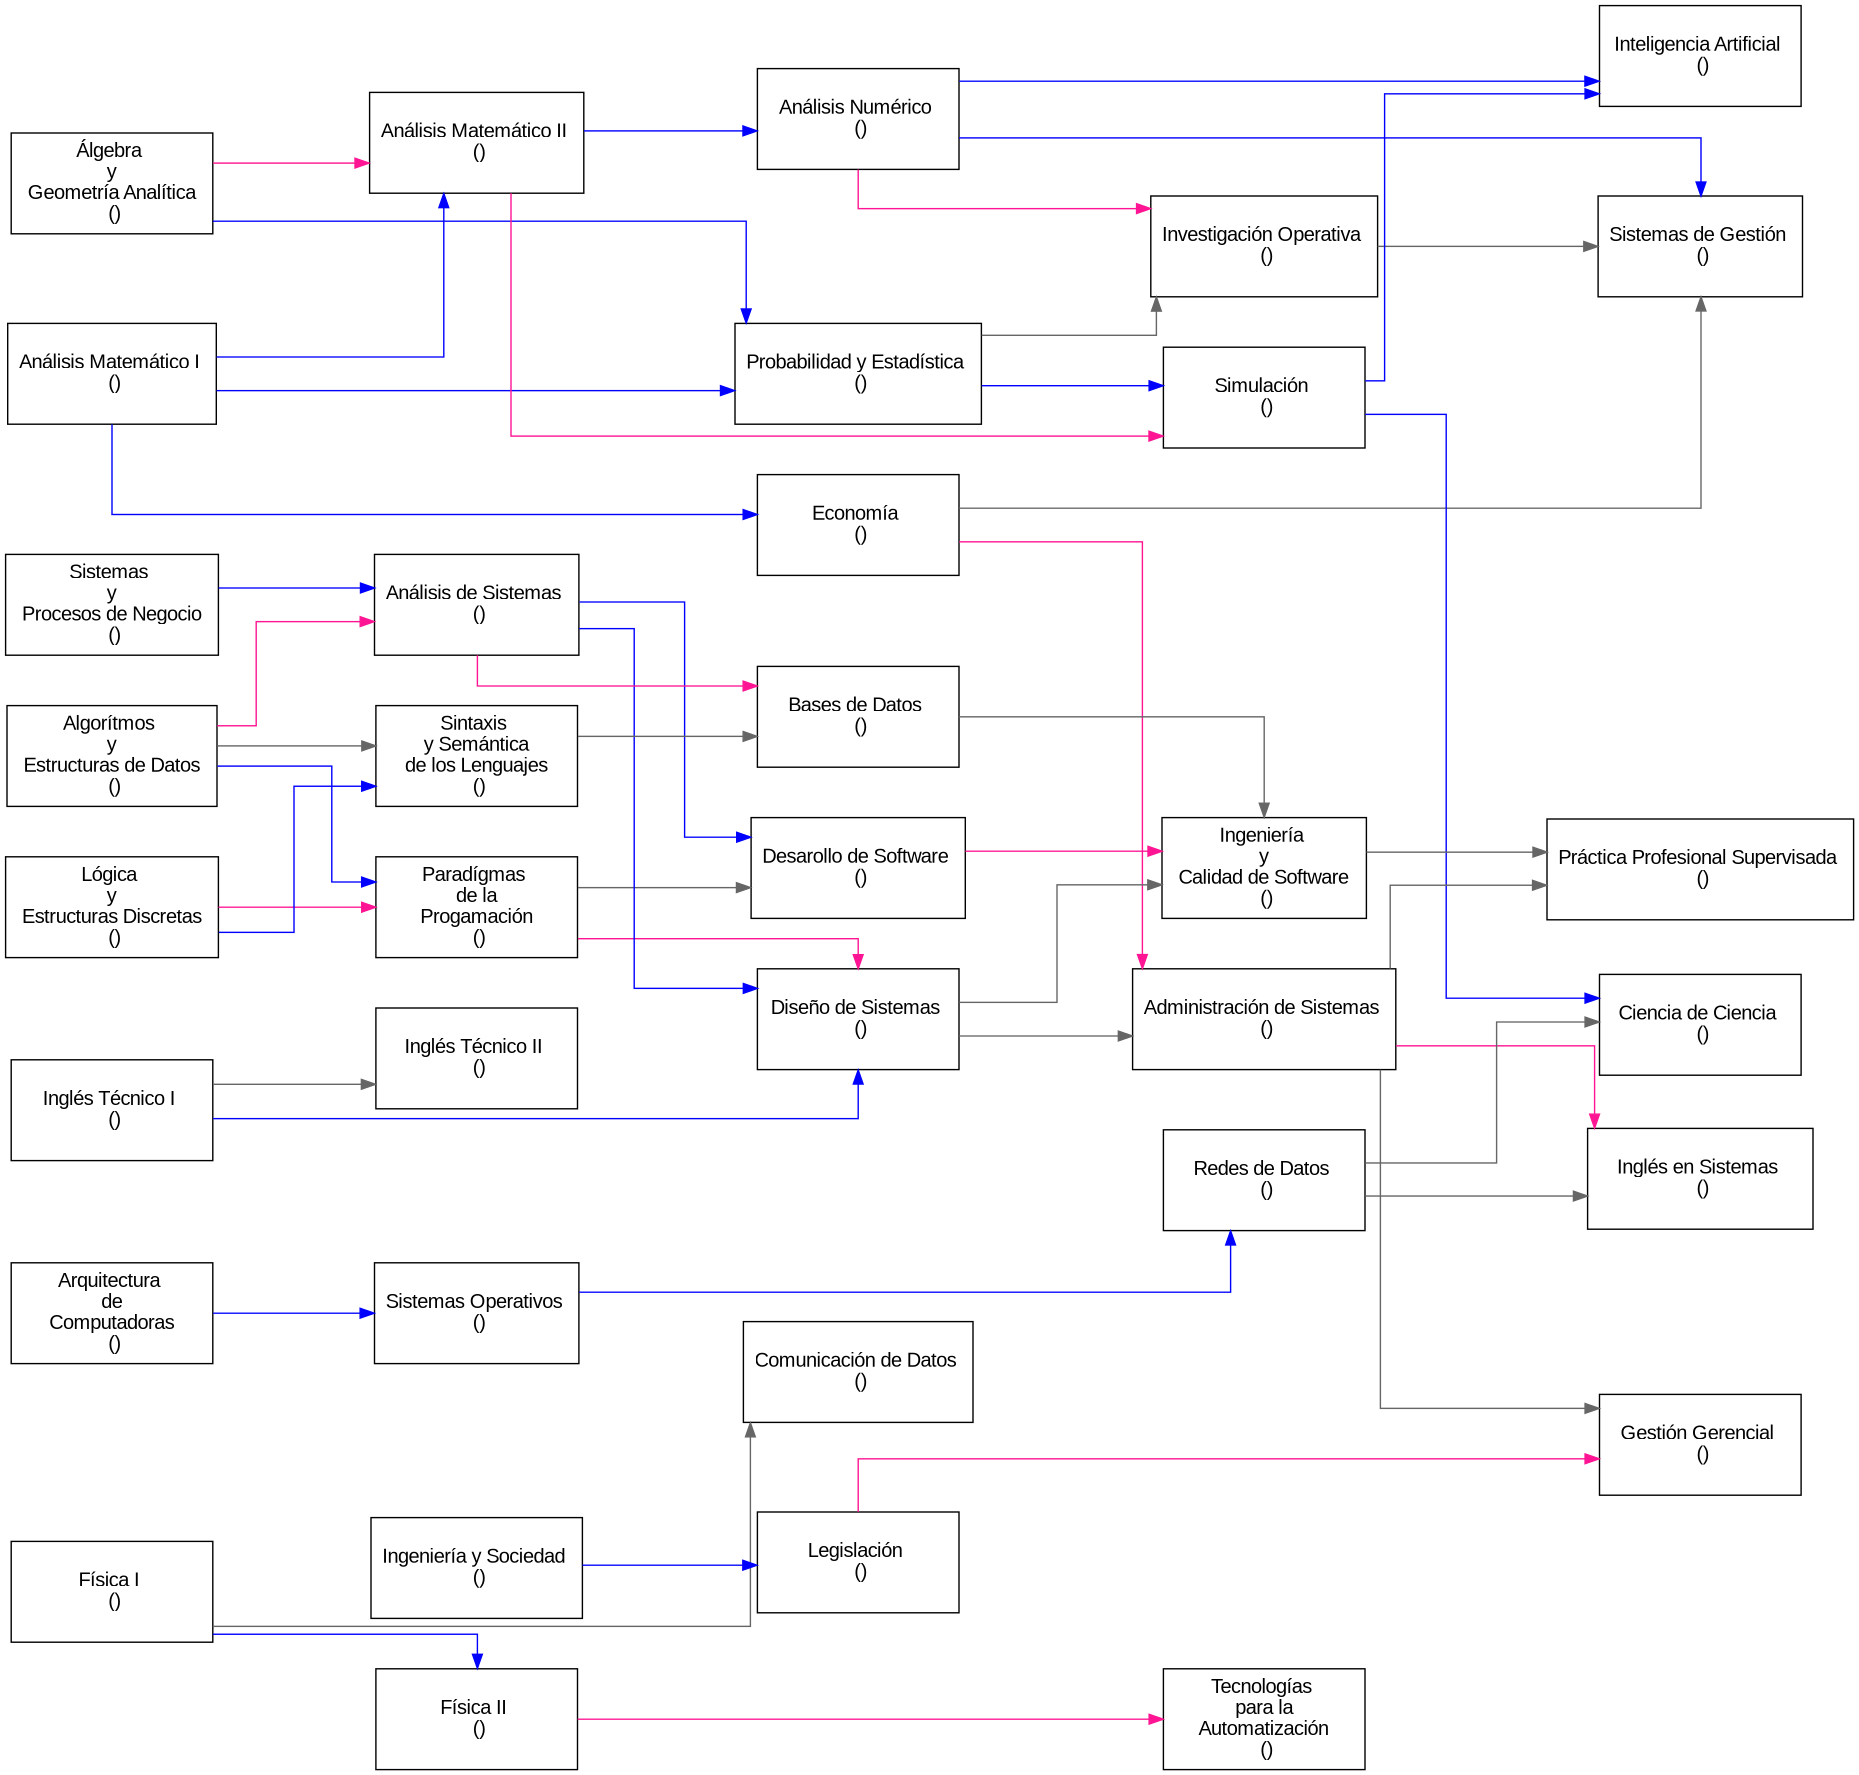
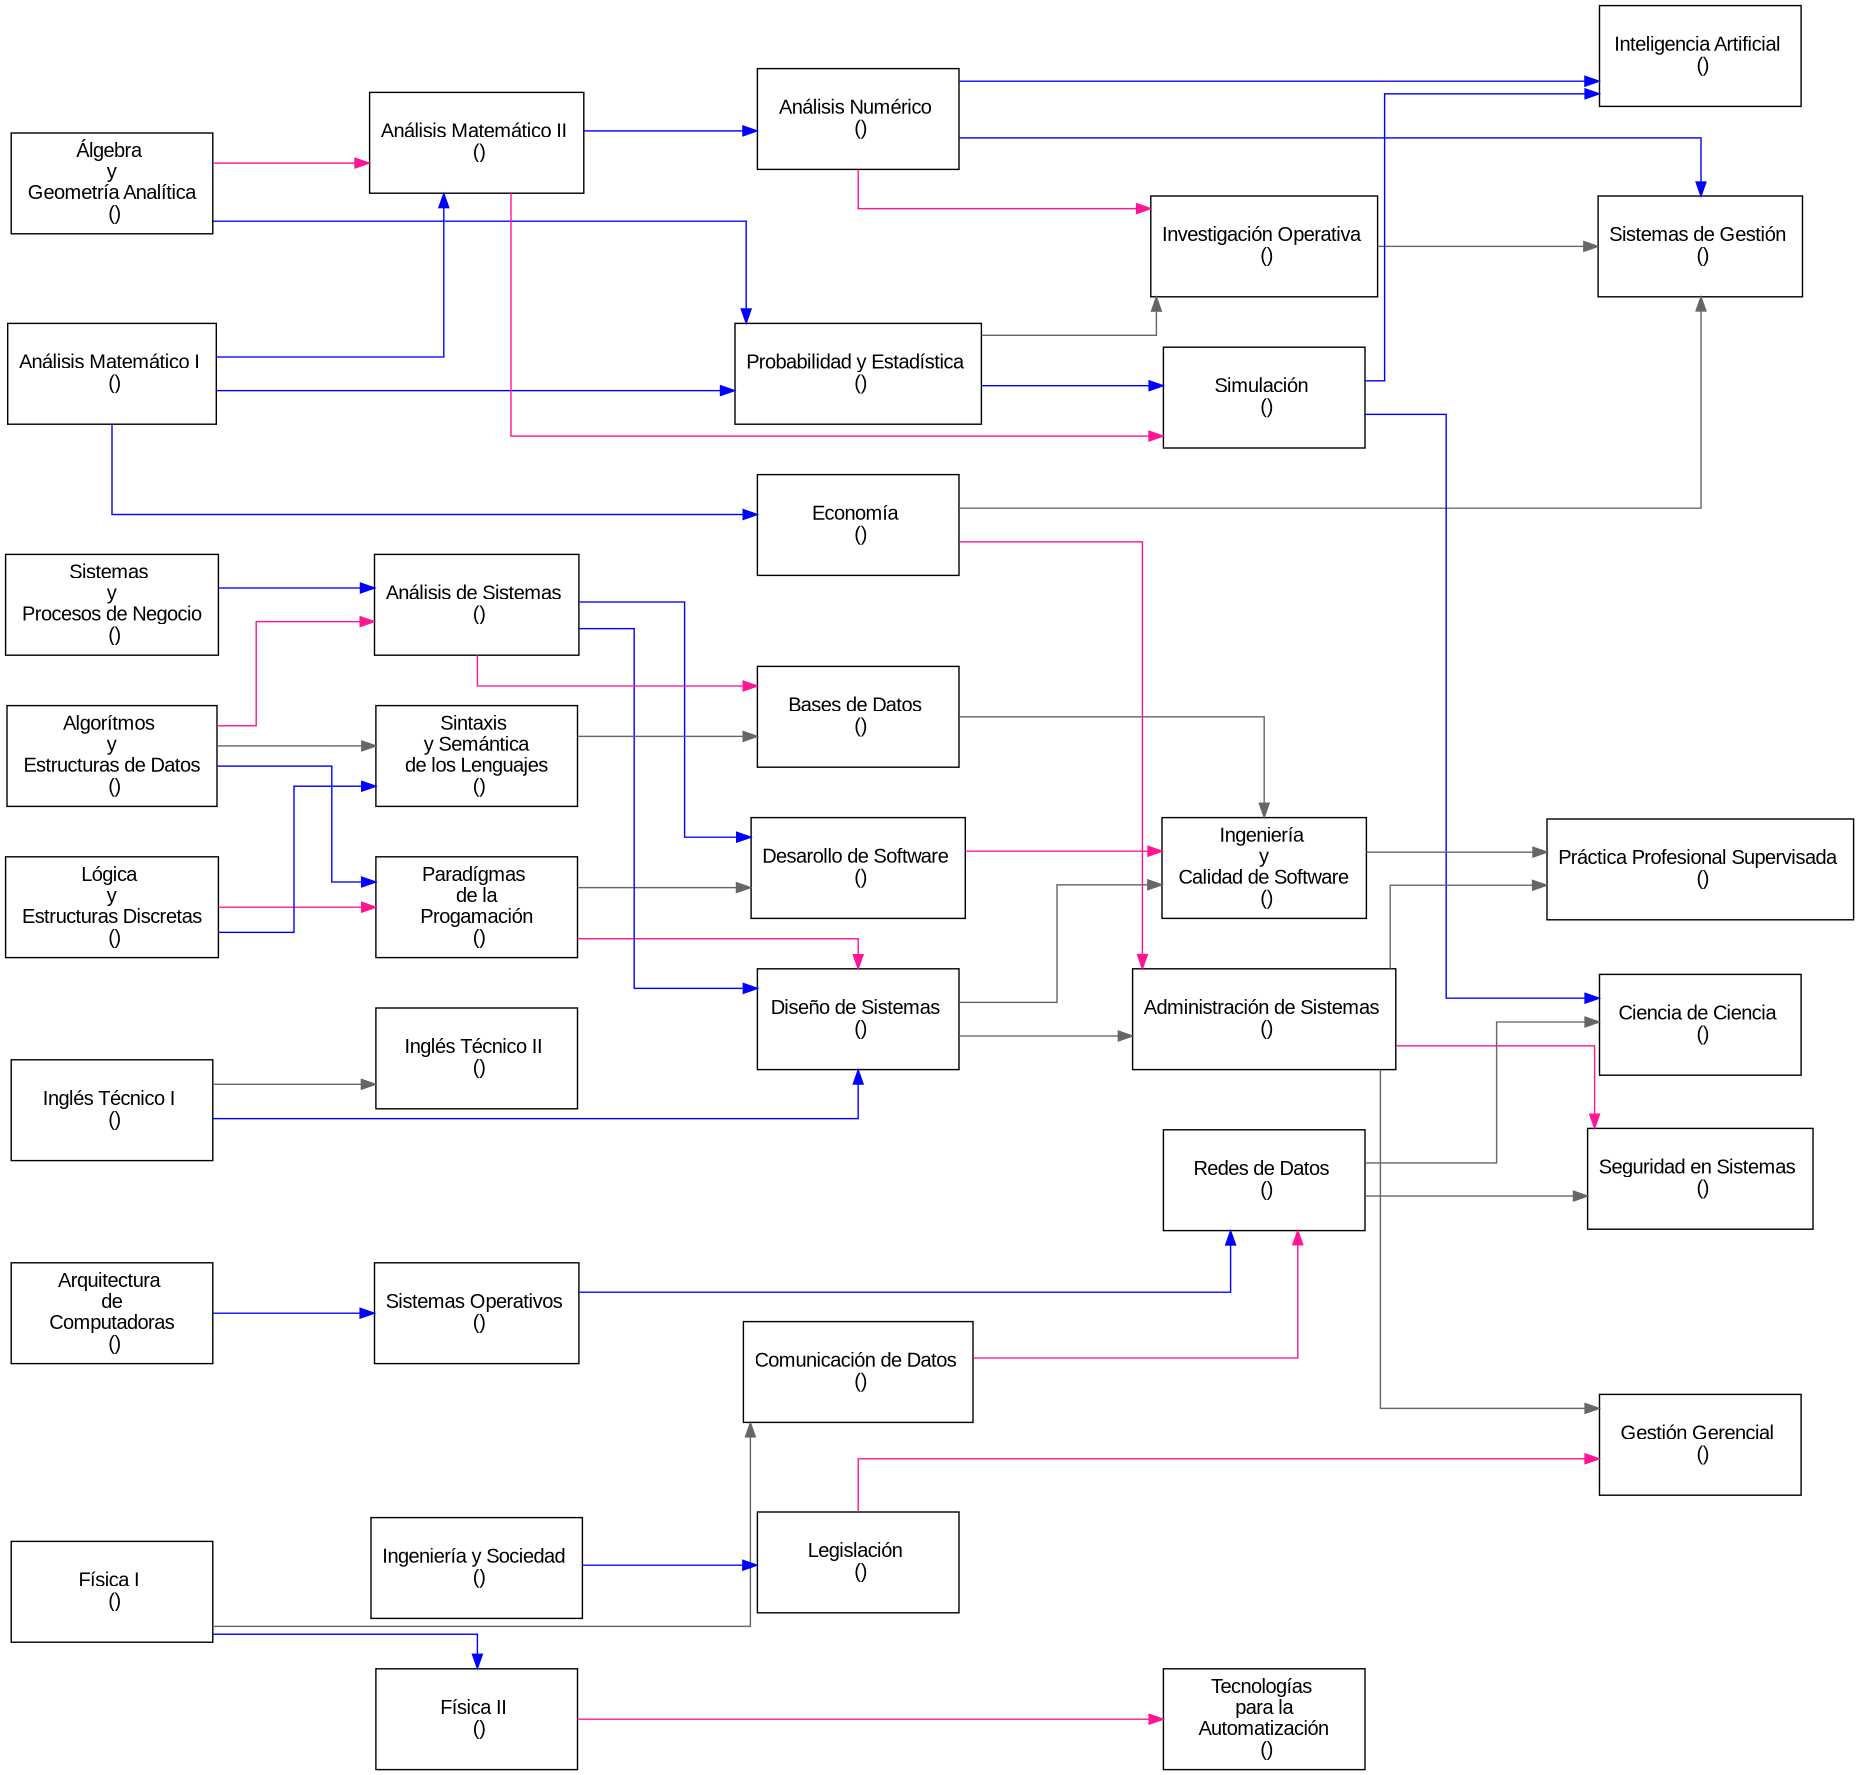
(1700, 1179) -> (1700, 1179)
none -> (1192, 1358)
